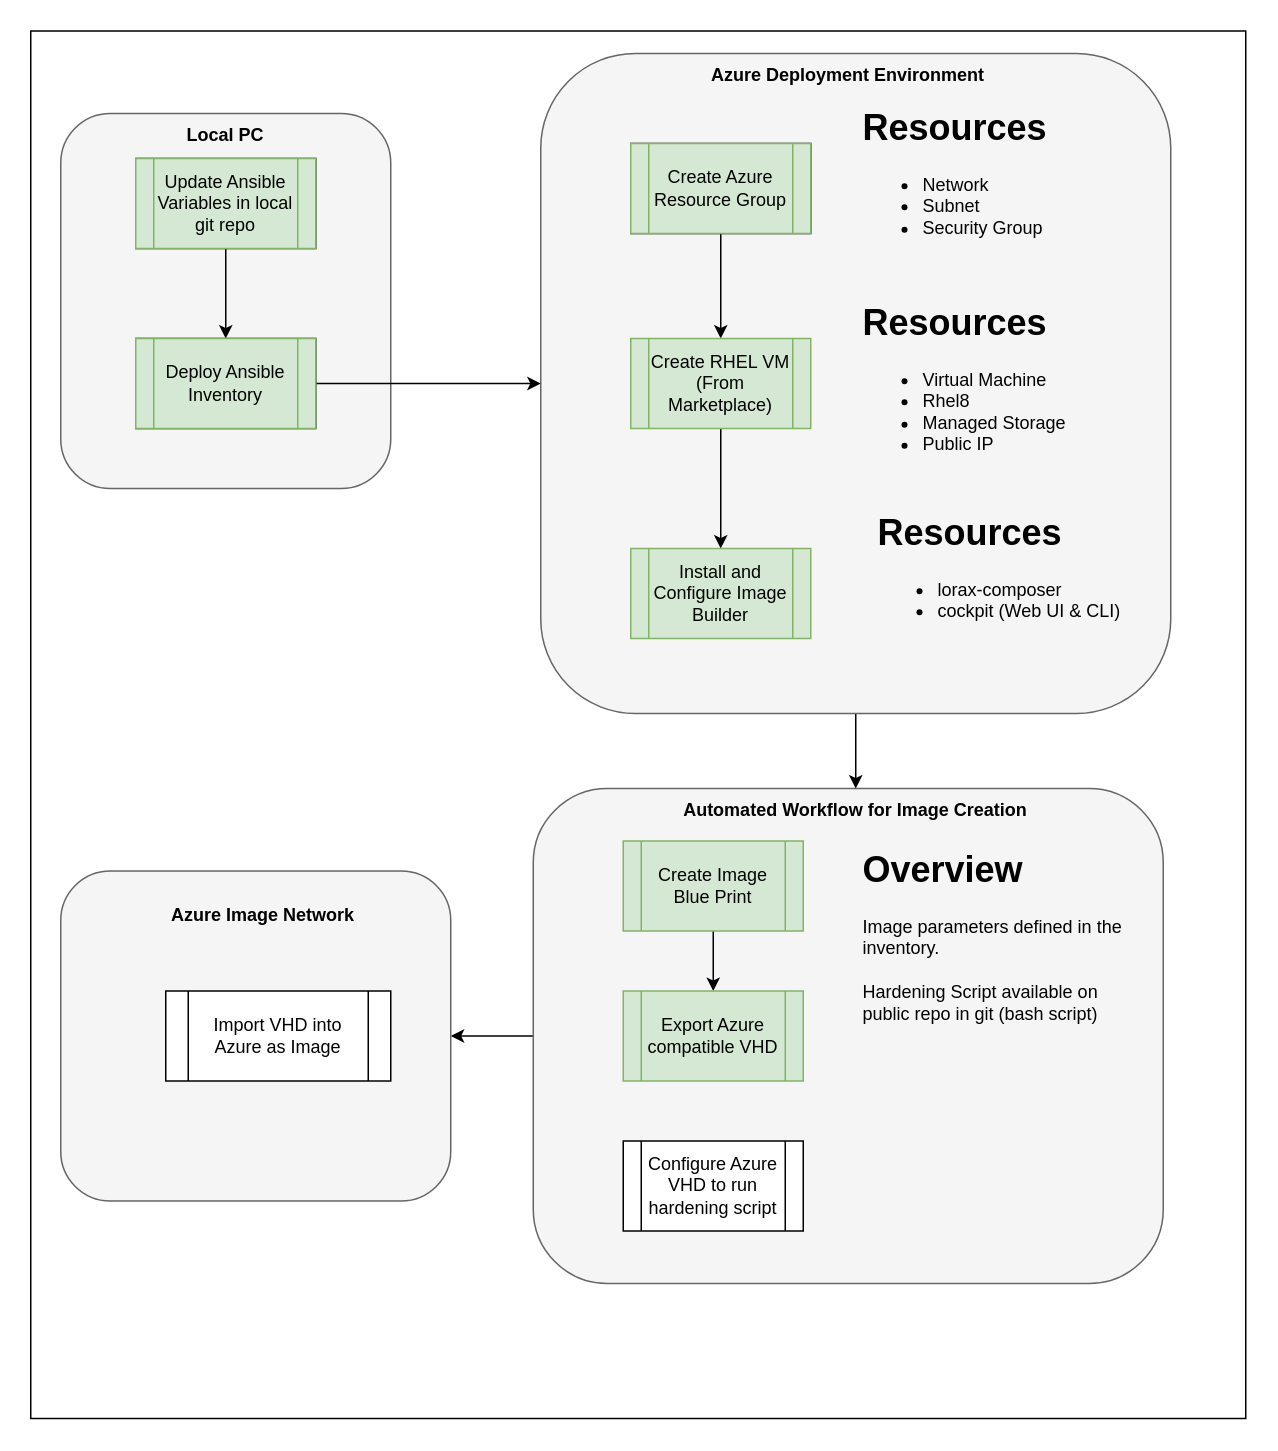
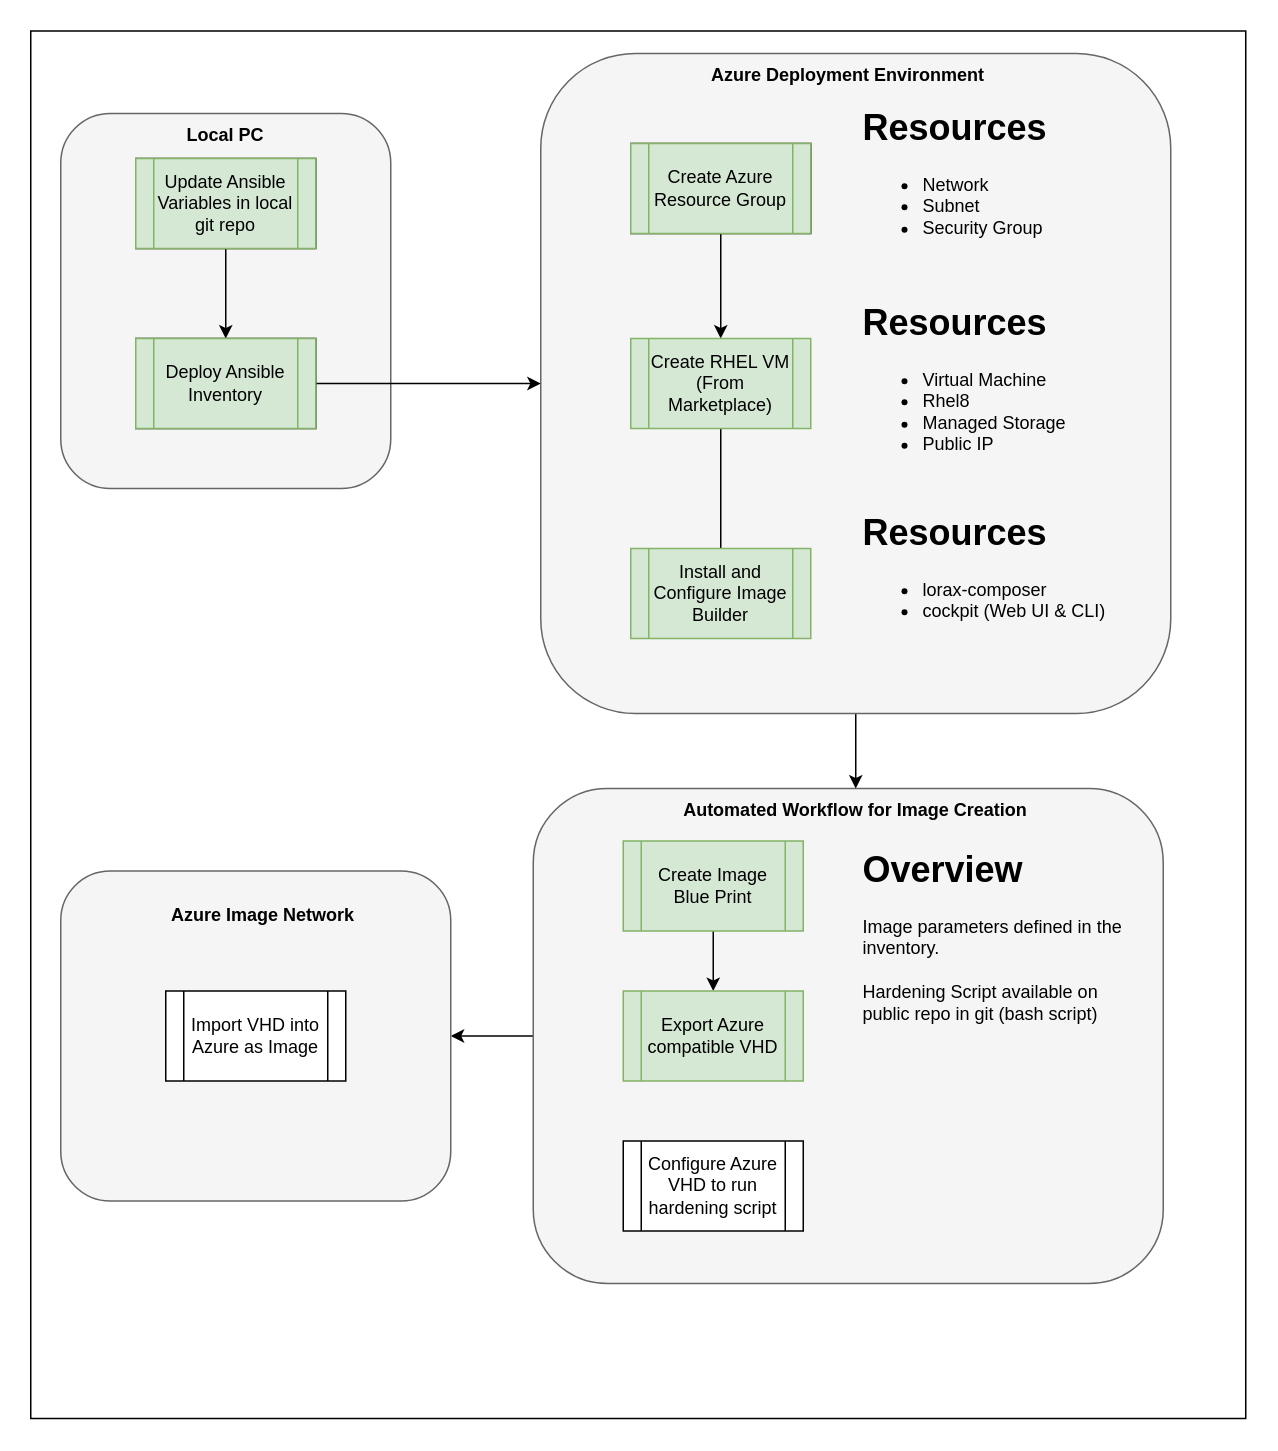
(721, 537) -> (721, 541)
(1013, 593) -> (998, 593)
(278, 1036) -> (256, 1036)
